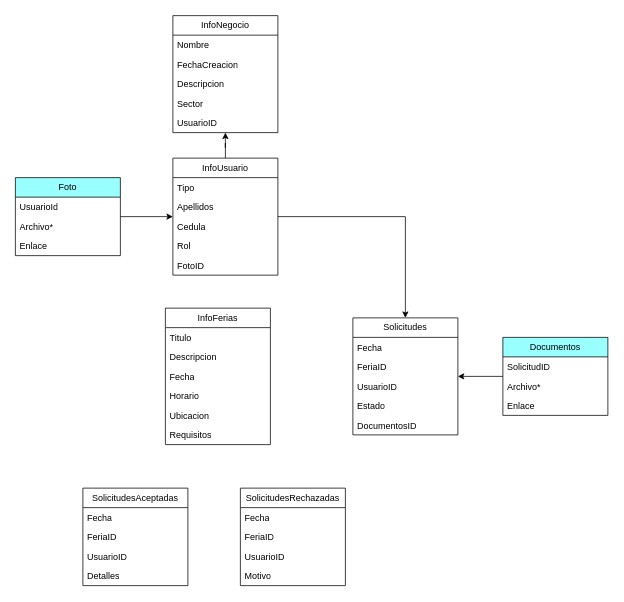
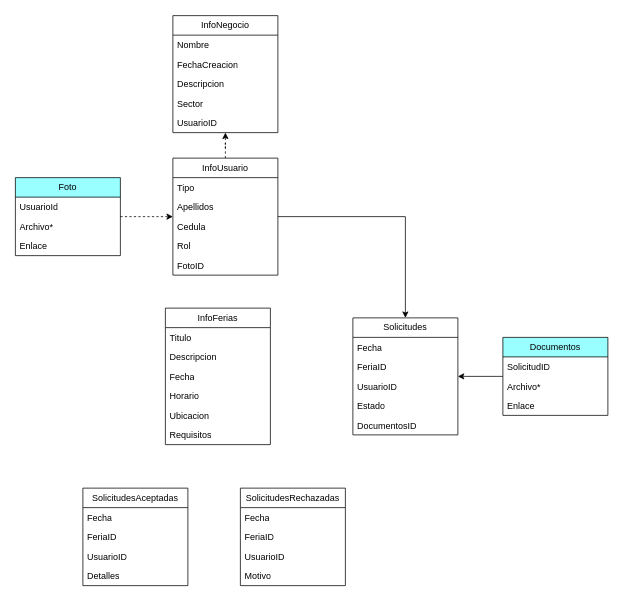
(225, 143) -> (225, 143)
(144, 216) -> (144, 216)
